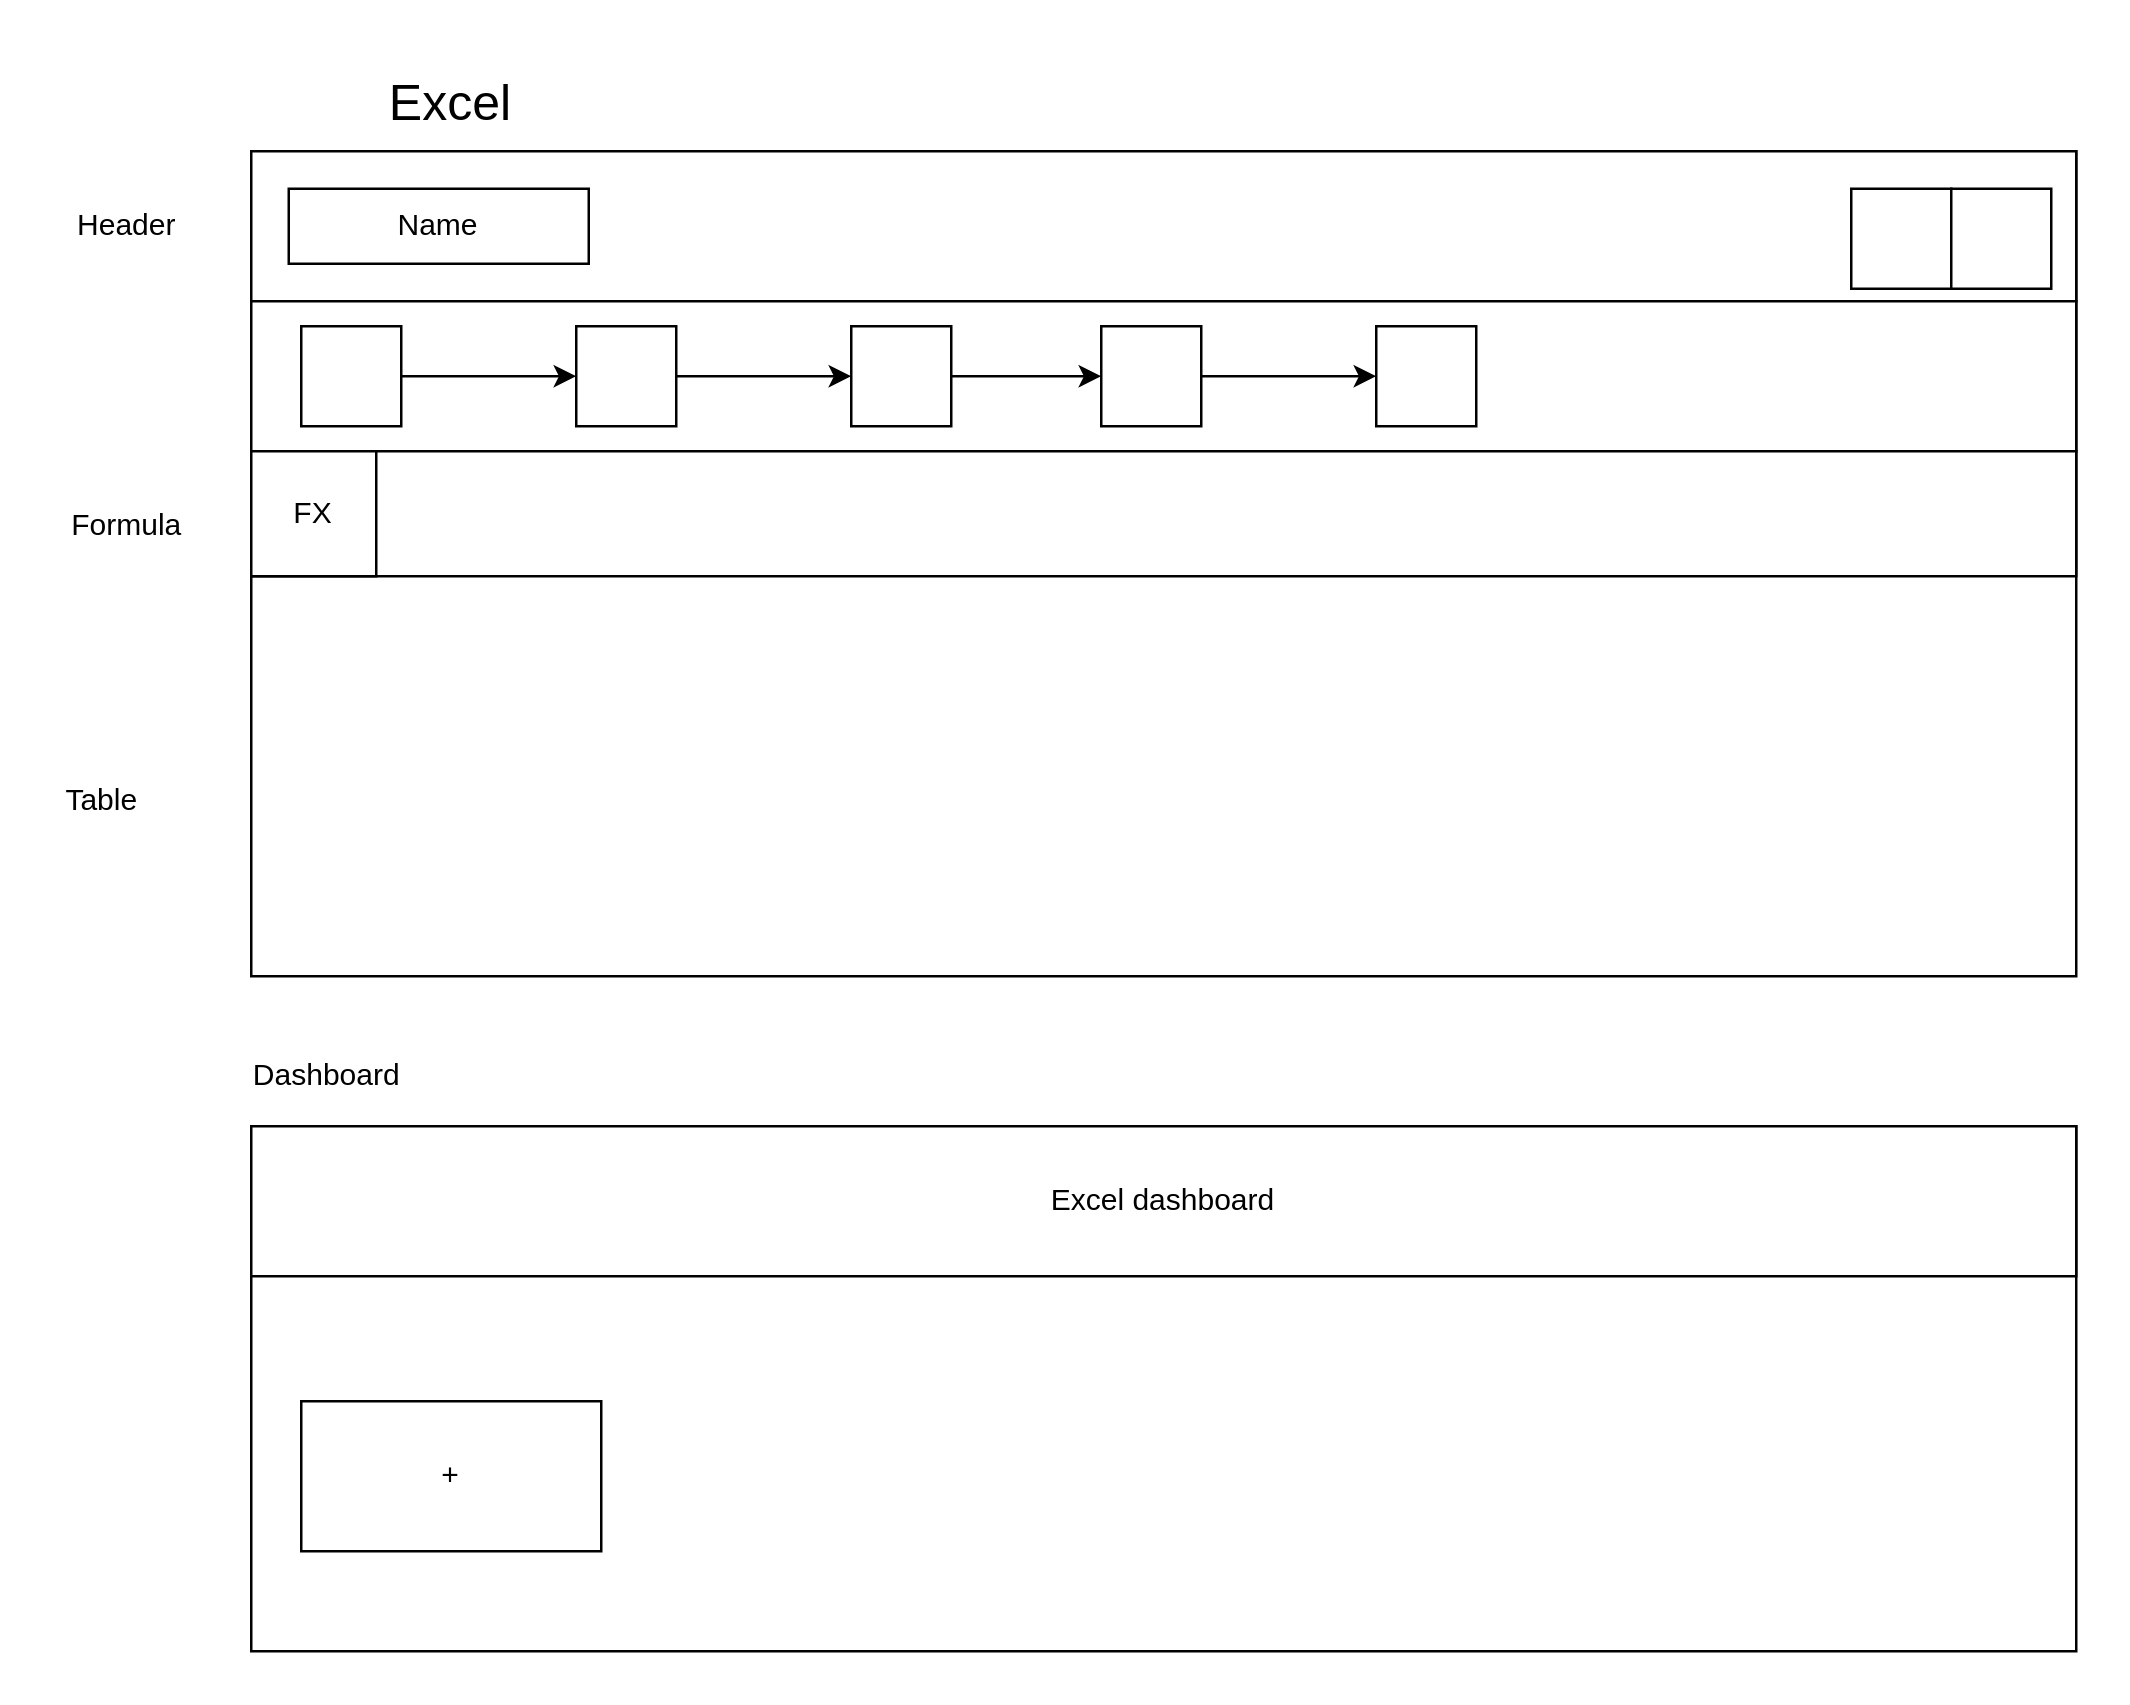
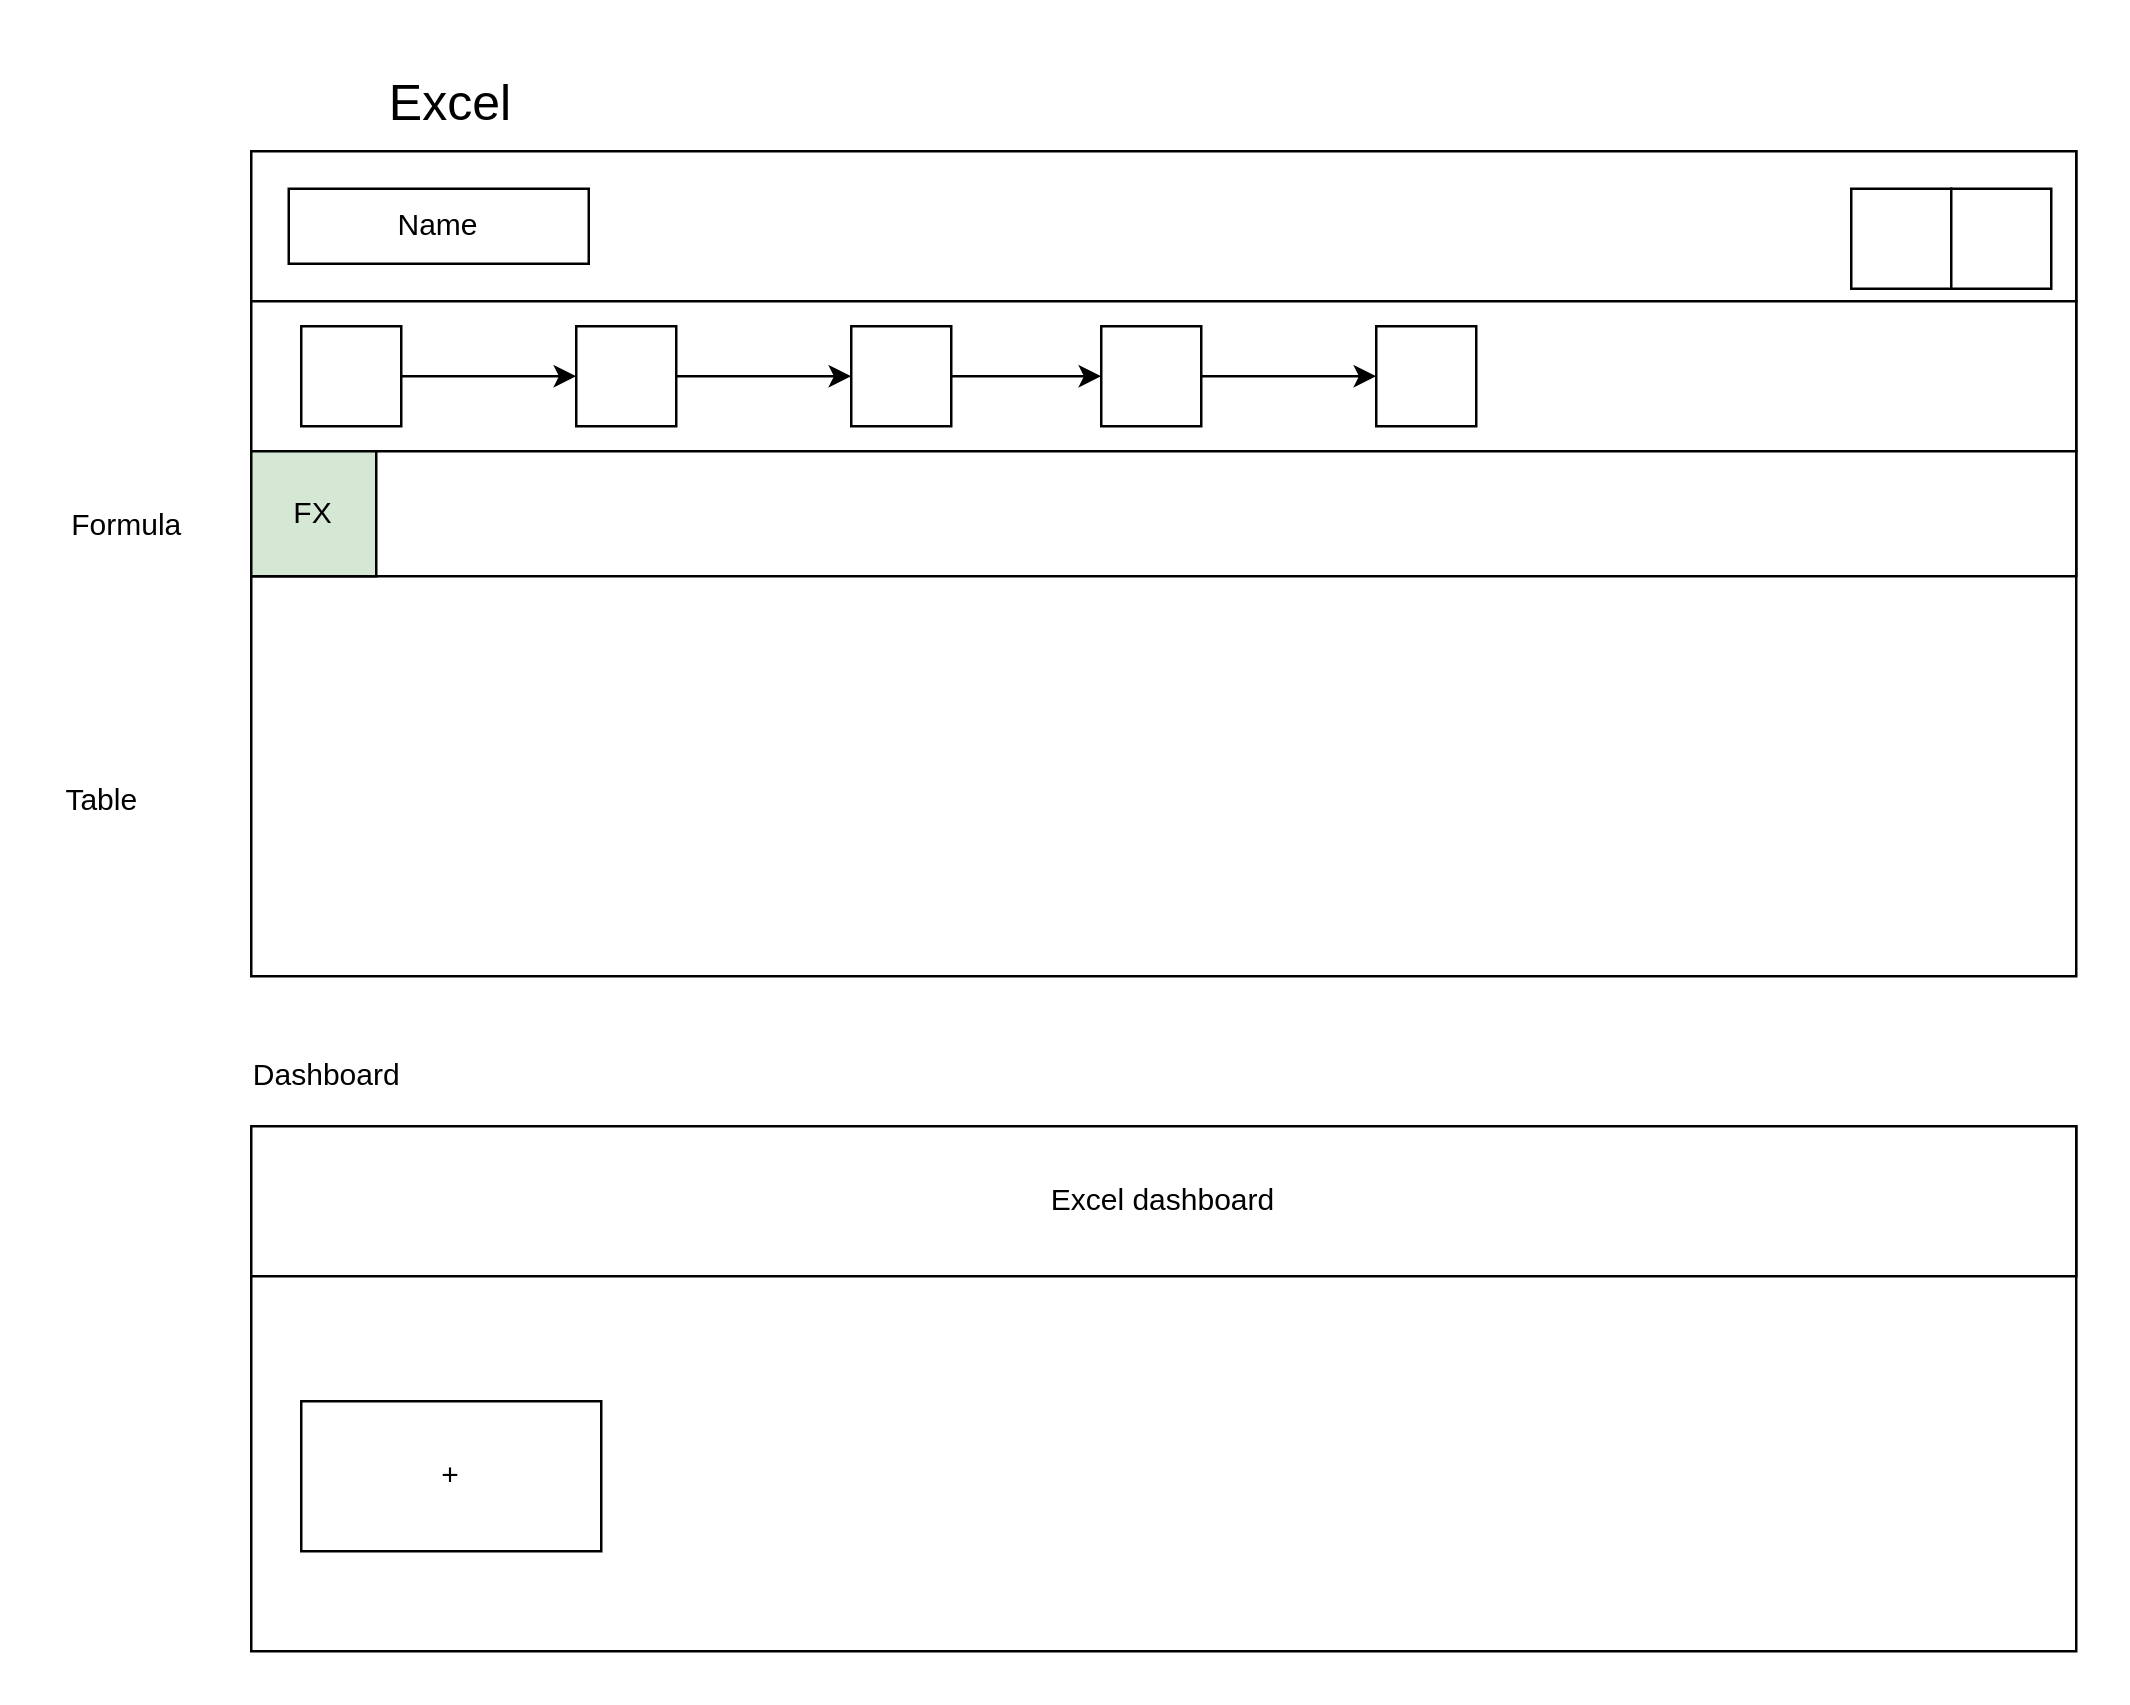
(126, 226) -> none
(314, 514) -> (314, 514)
